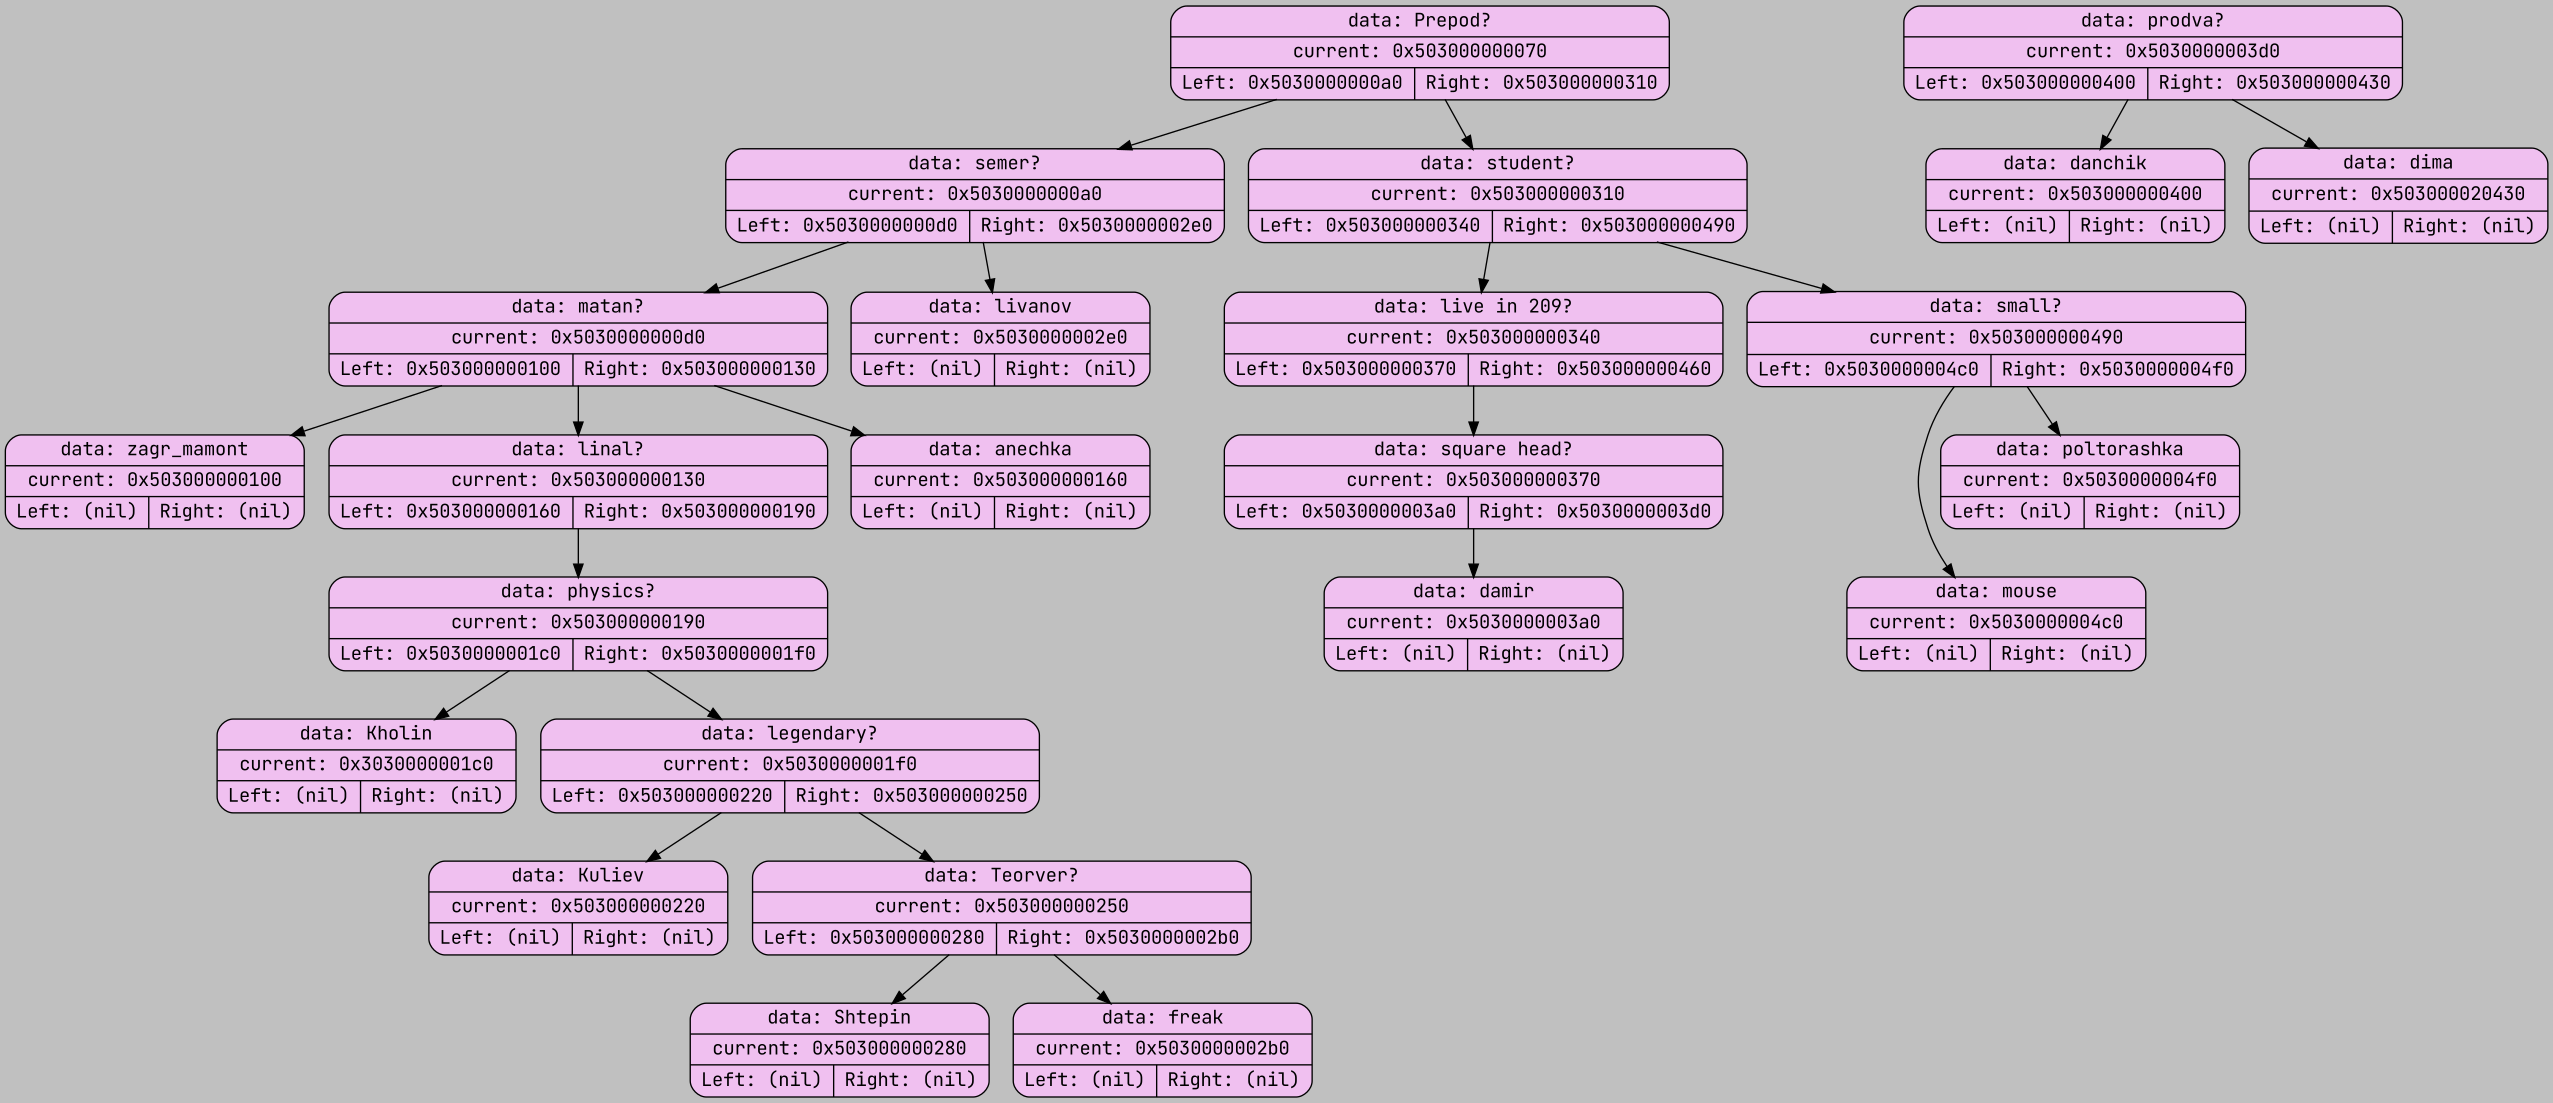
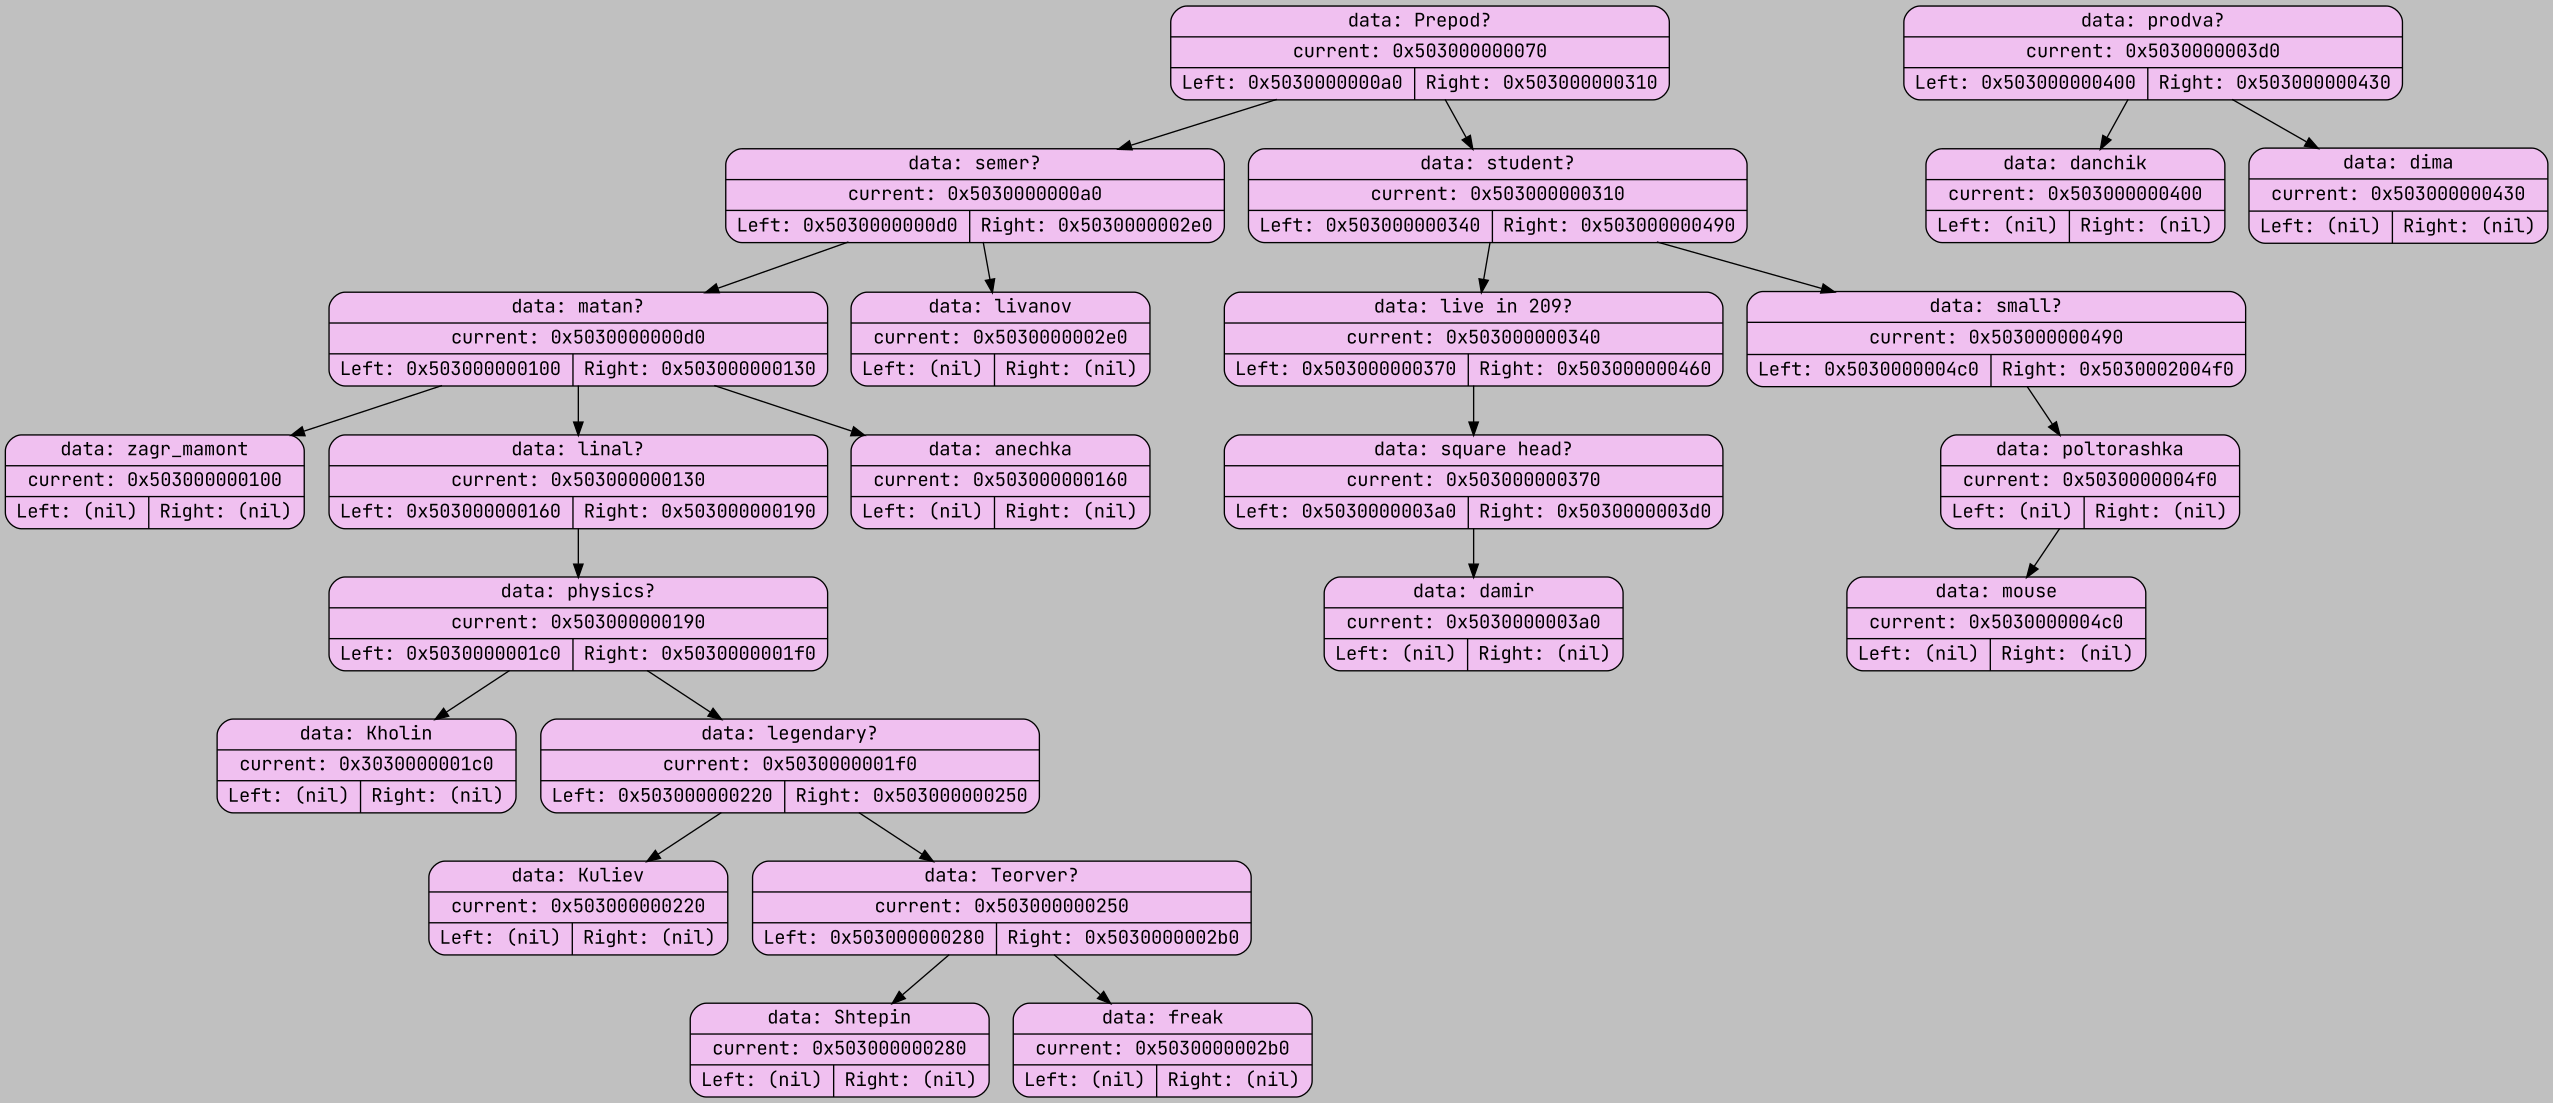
(2398, 194) -> (2398, 194)
(2118, 370) -> (2118, 370)
(1919, 475) -> (2047, 547)
